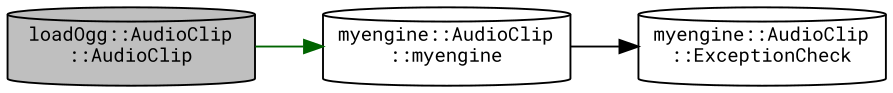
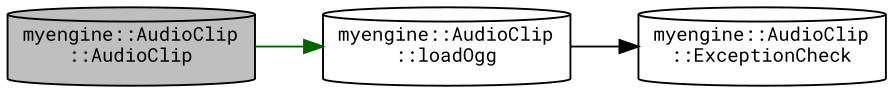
(131, 47) -> (131, 47)
(447, 47) -> (447, 47)
